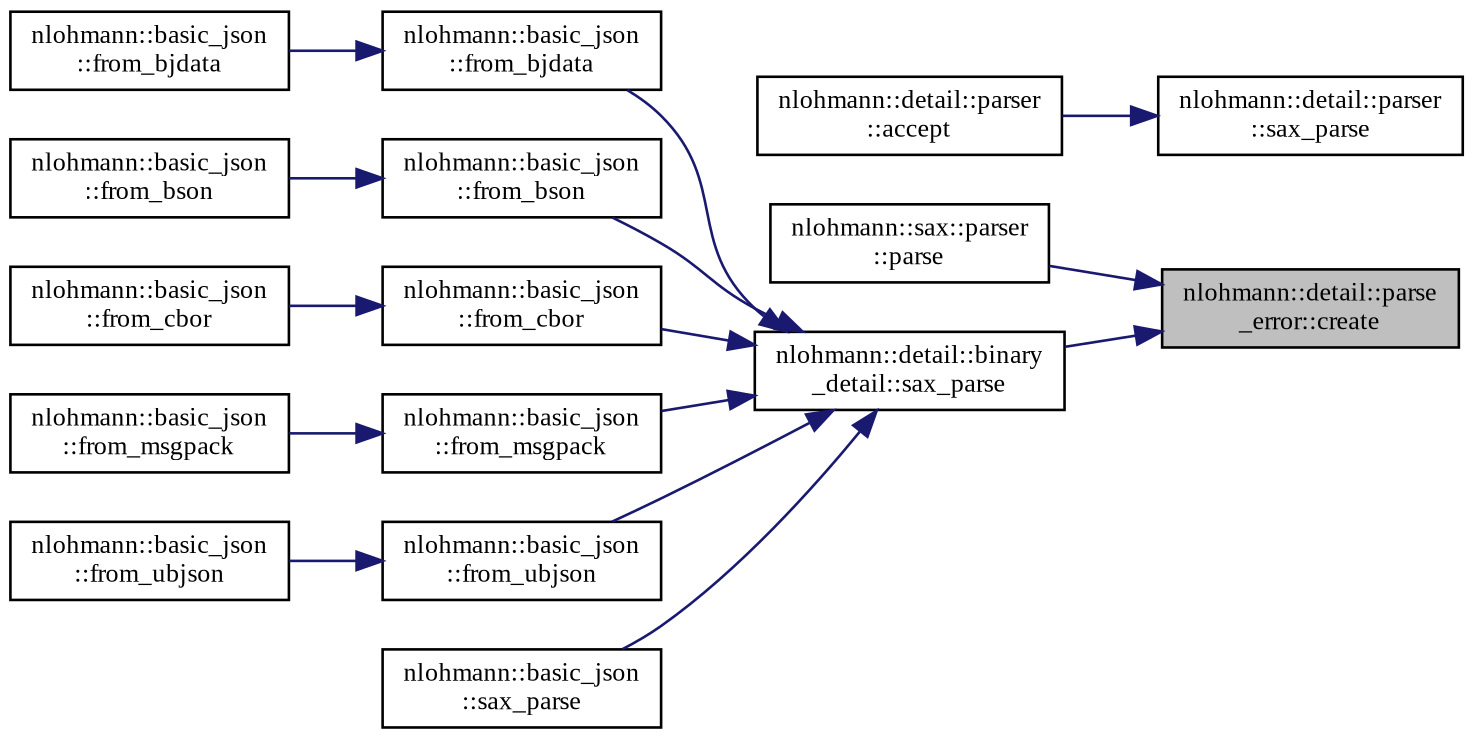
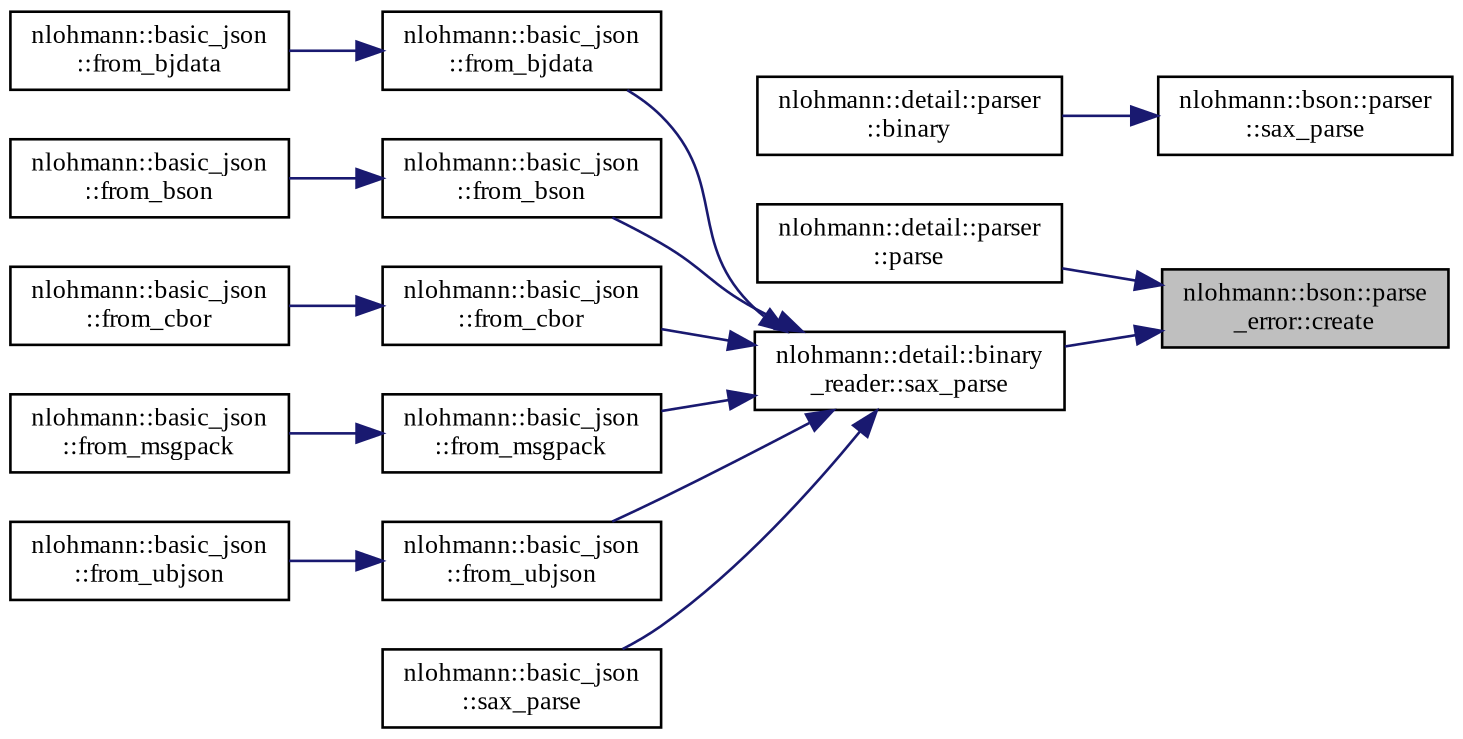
(910, 116) -> (910, 116)
(1310, 116) -> (1305, 116)
(910, 243) -> (910, 243)
(1310, 308) -> (1305, 308)
(910, 371) -> (910, 371)
